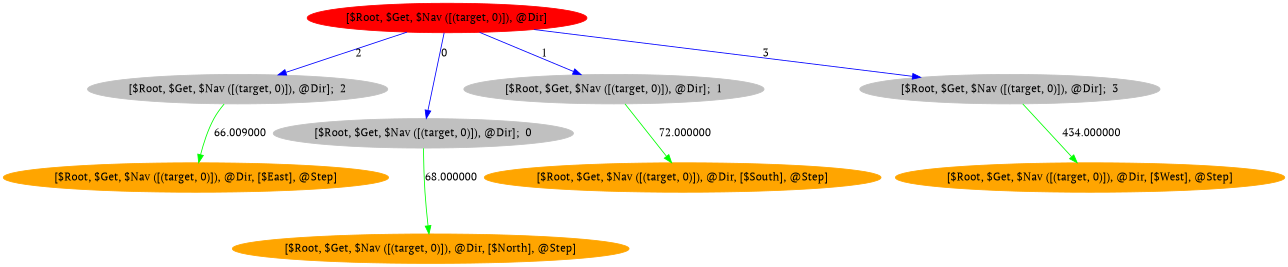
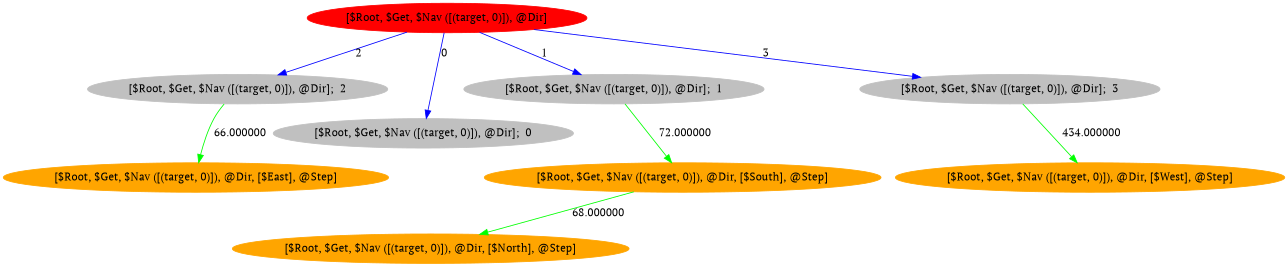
(240, 133) -> (240, 133)
(425, 187) -> (561, 212)
